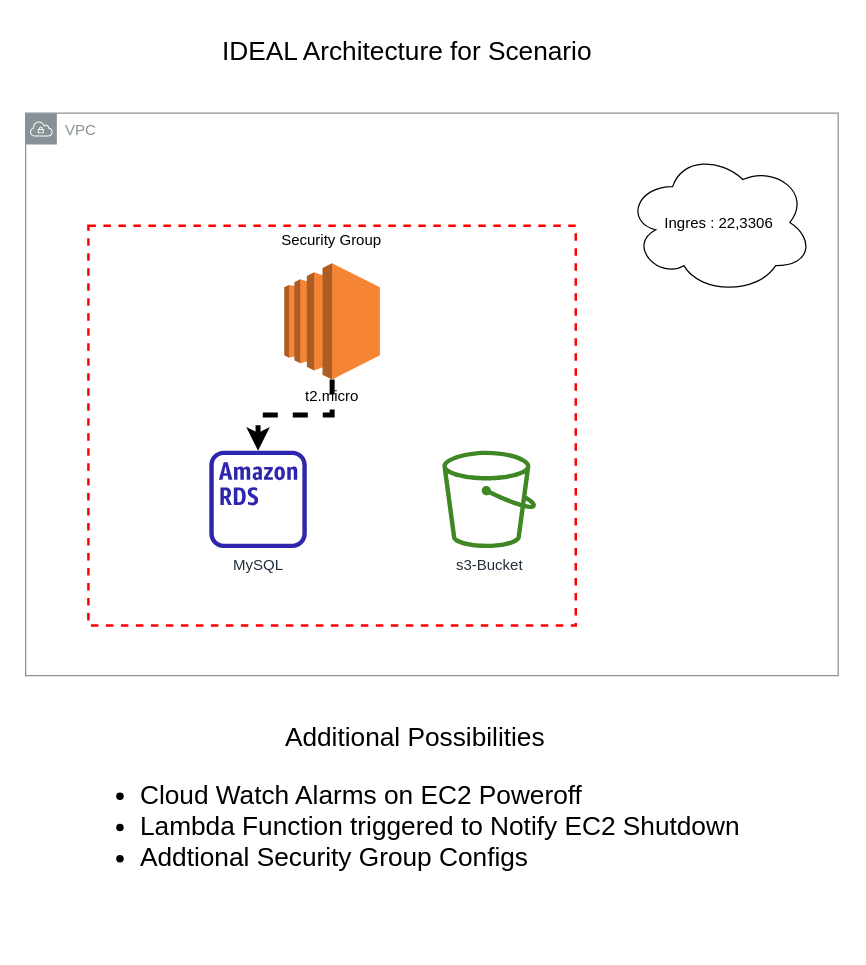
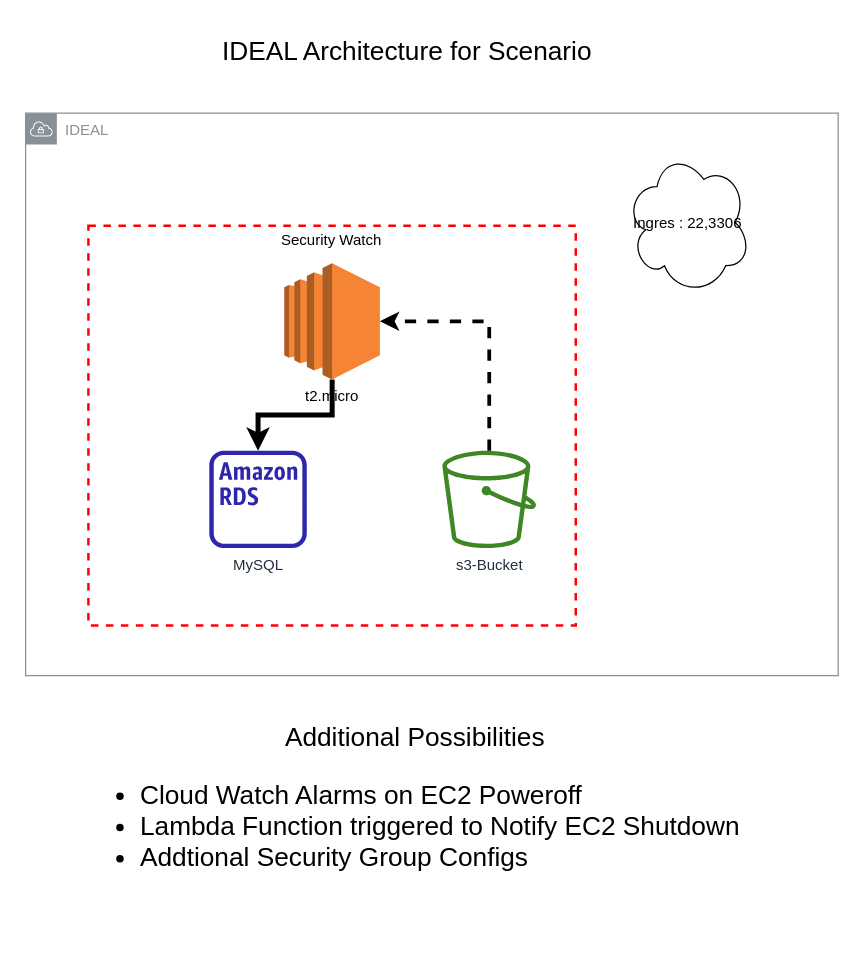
(78, 131) -> (87, 131)
(720, 223) -> (688, 223)
(332, 241) -> (332, 241)
none -> (405, 321)
(315, 415) -> (315, 415)
